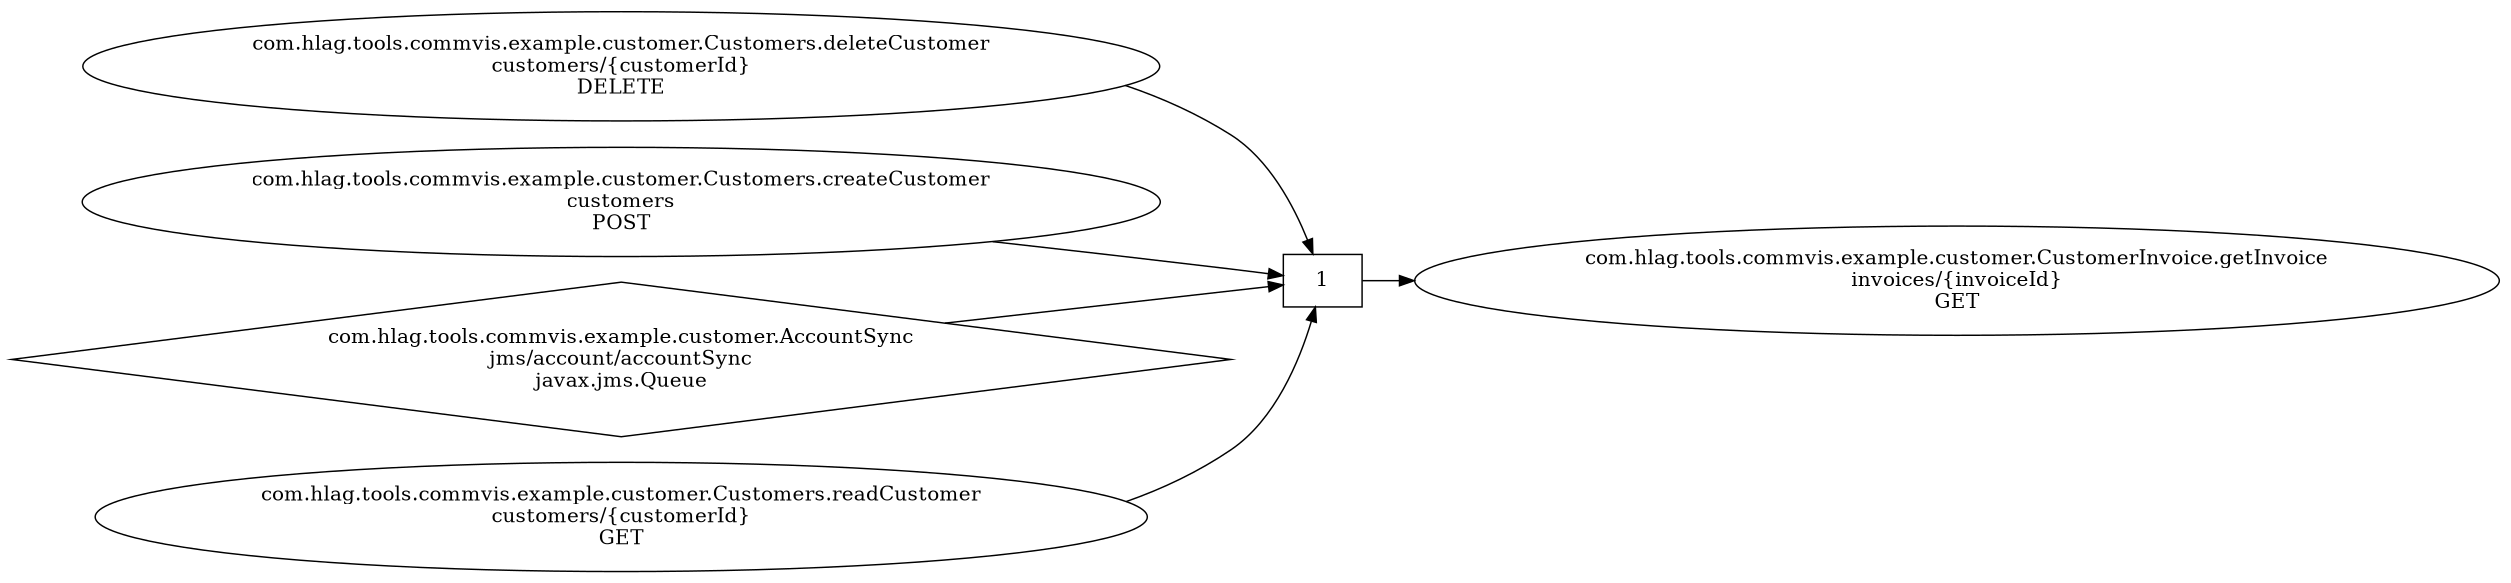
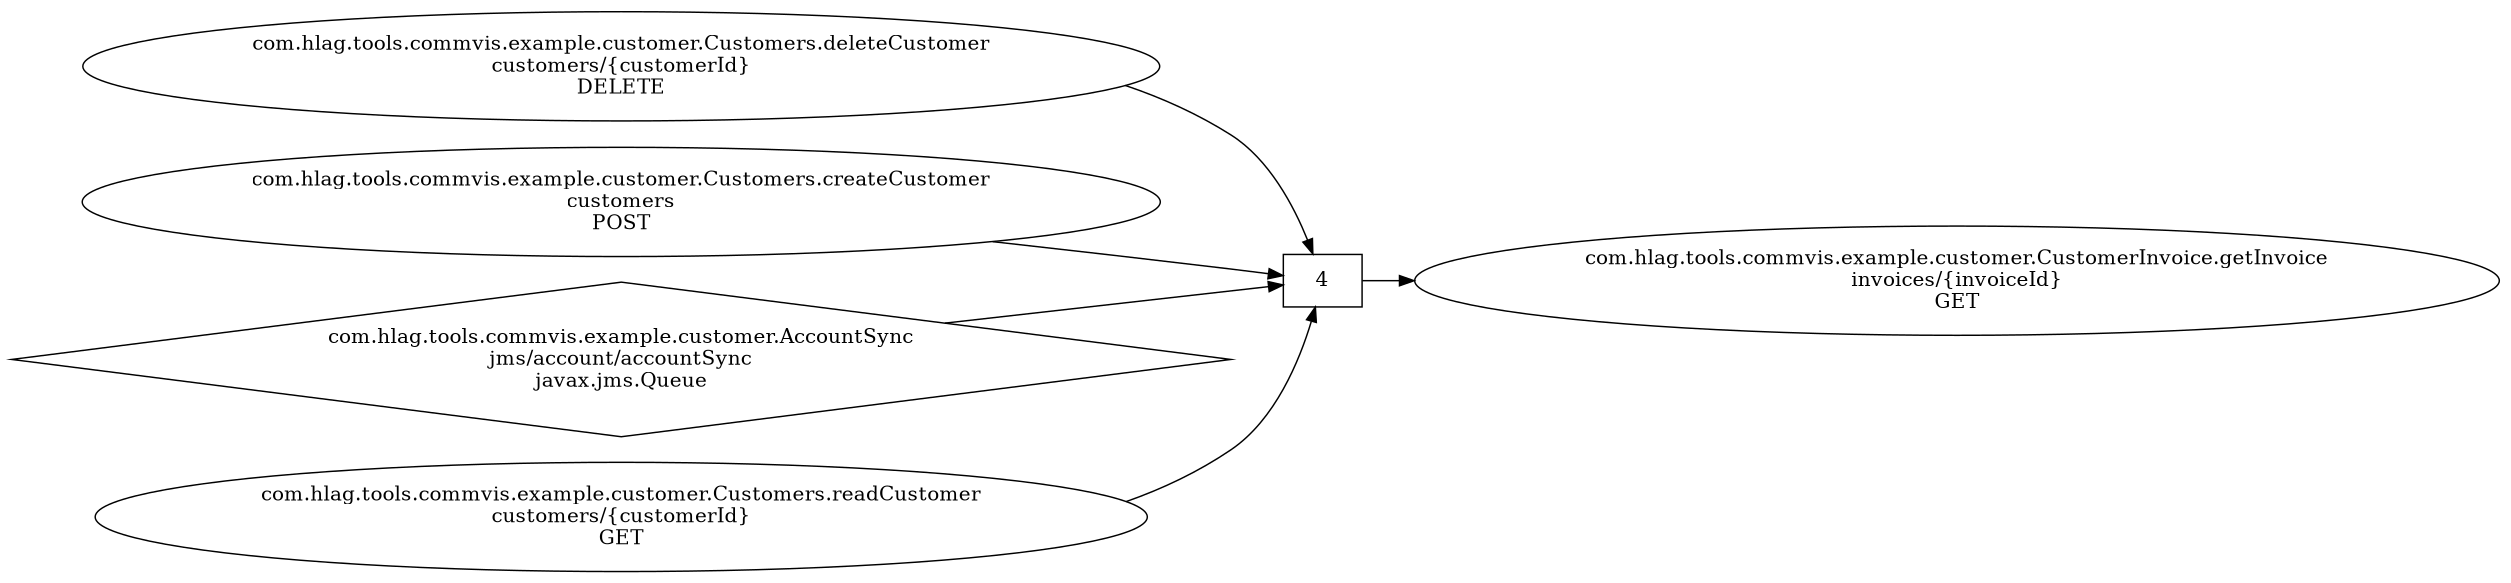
(1323, 281) -> (1323, 281)
